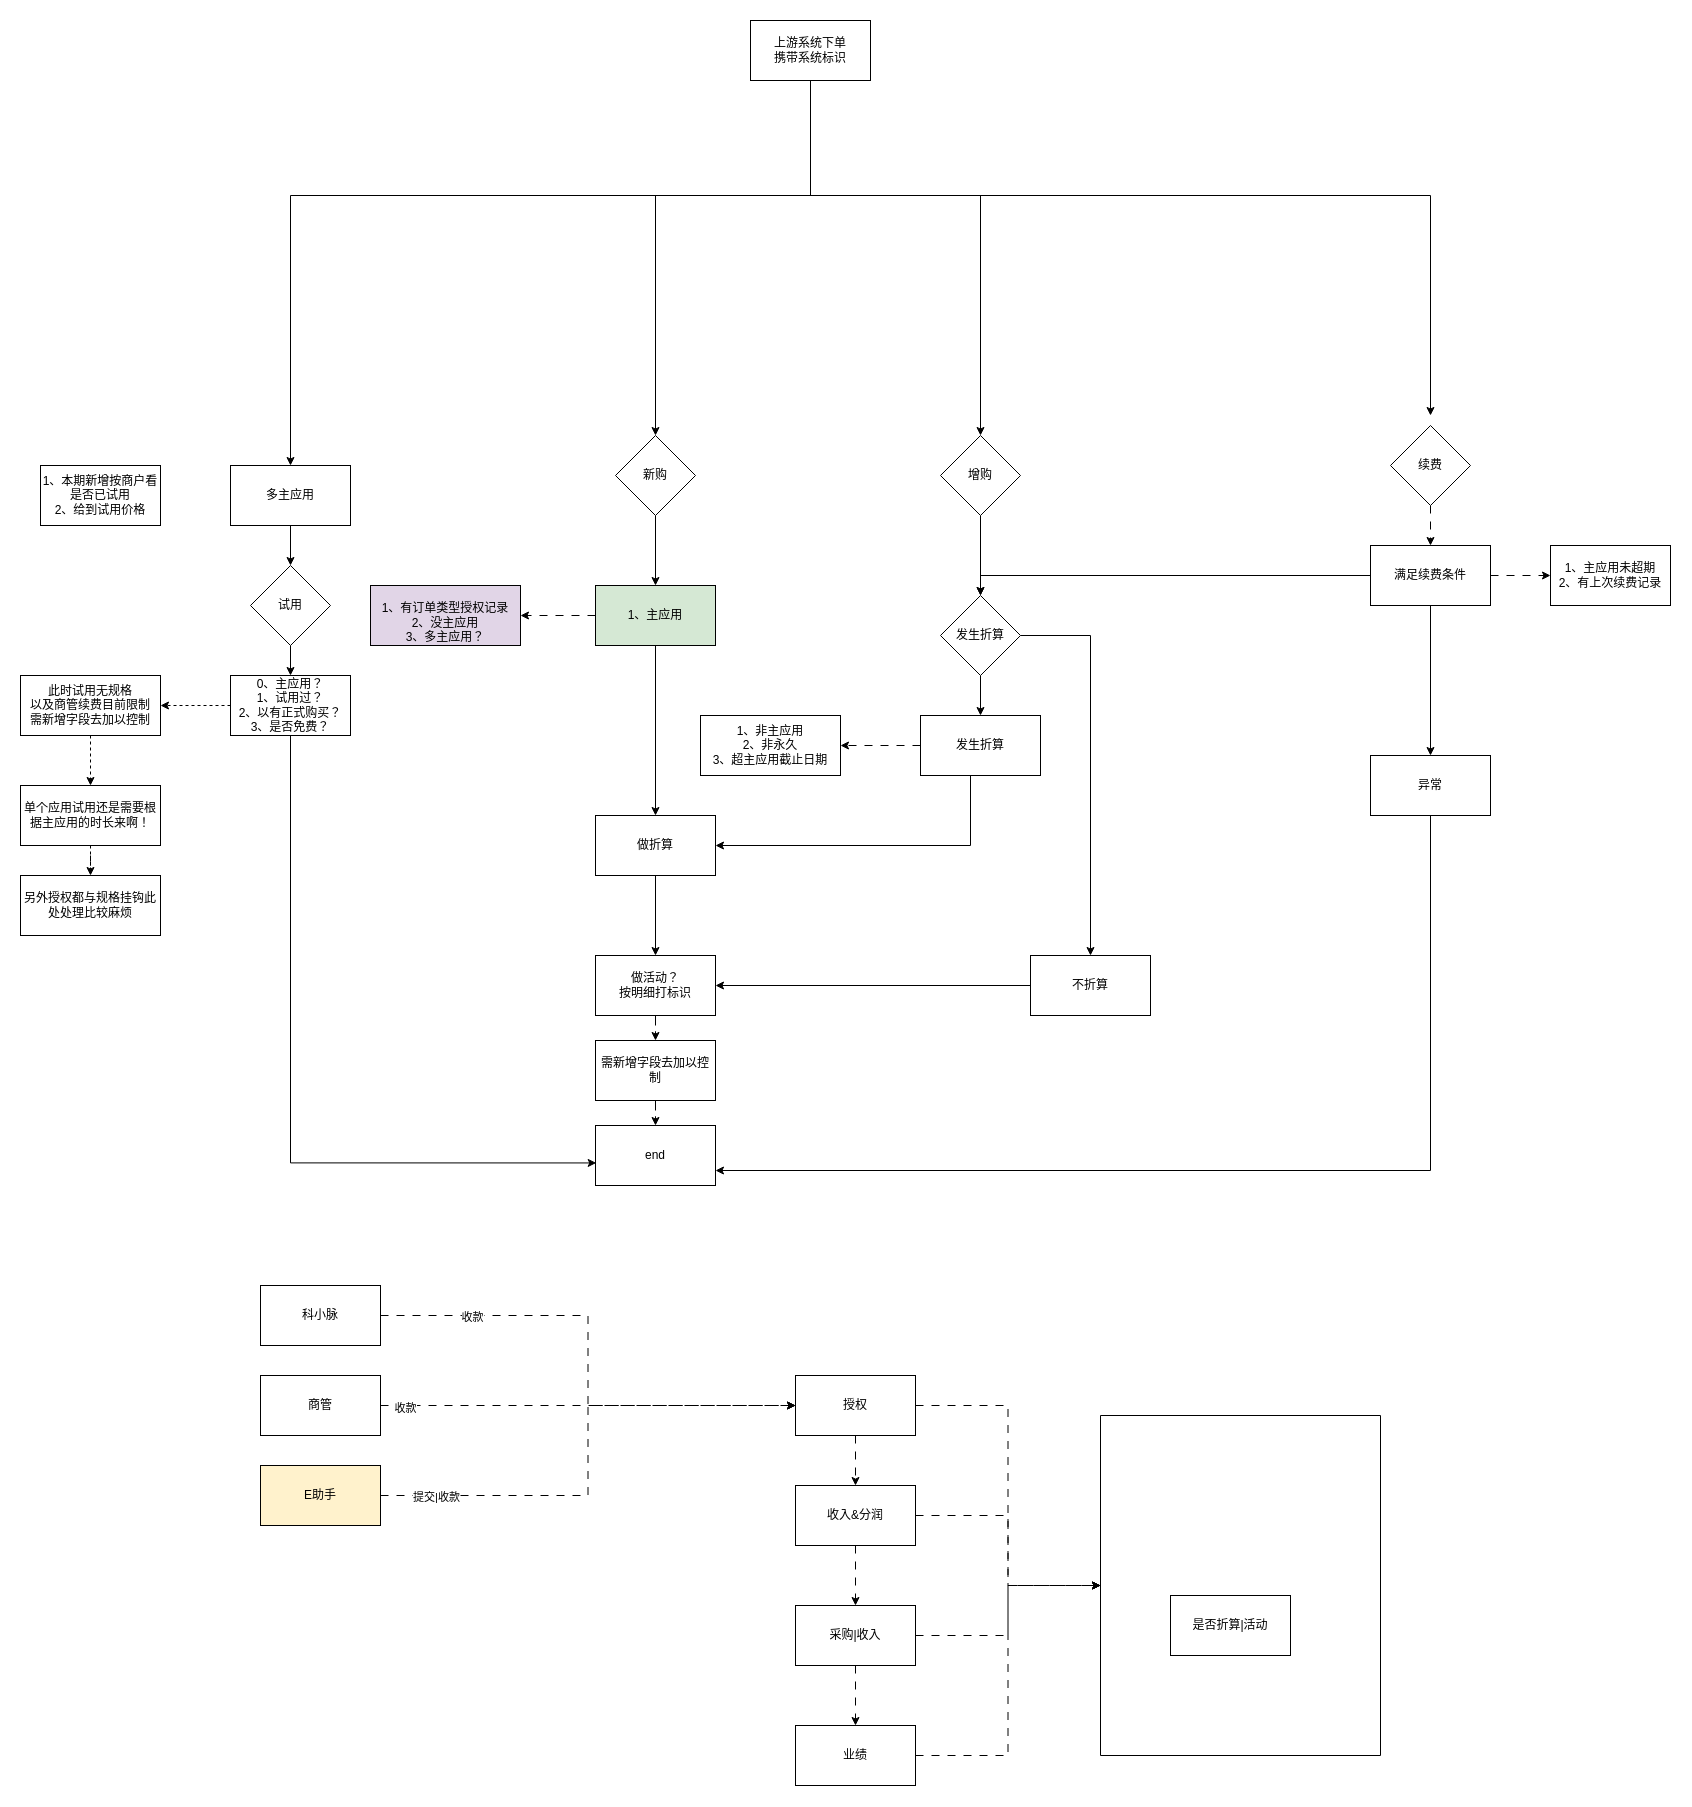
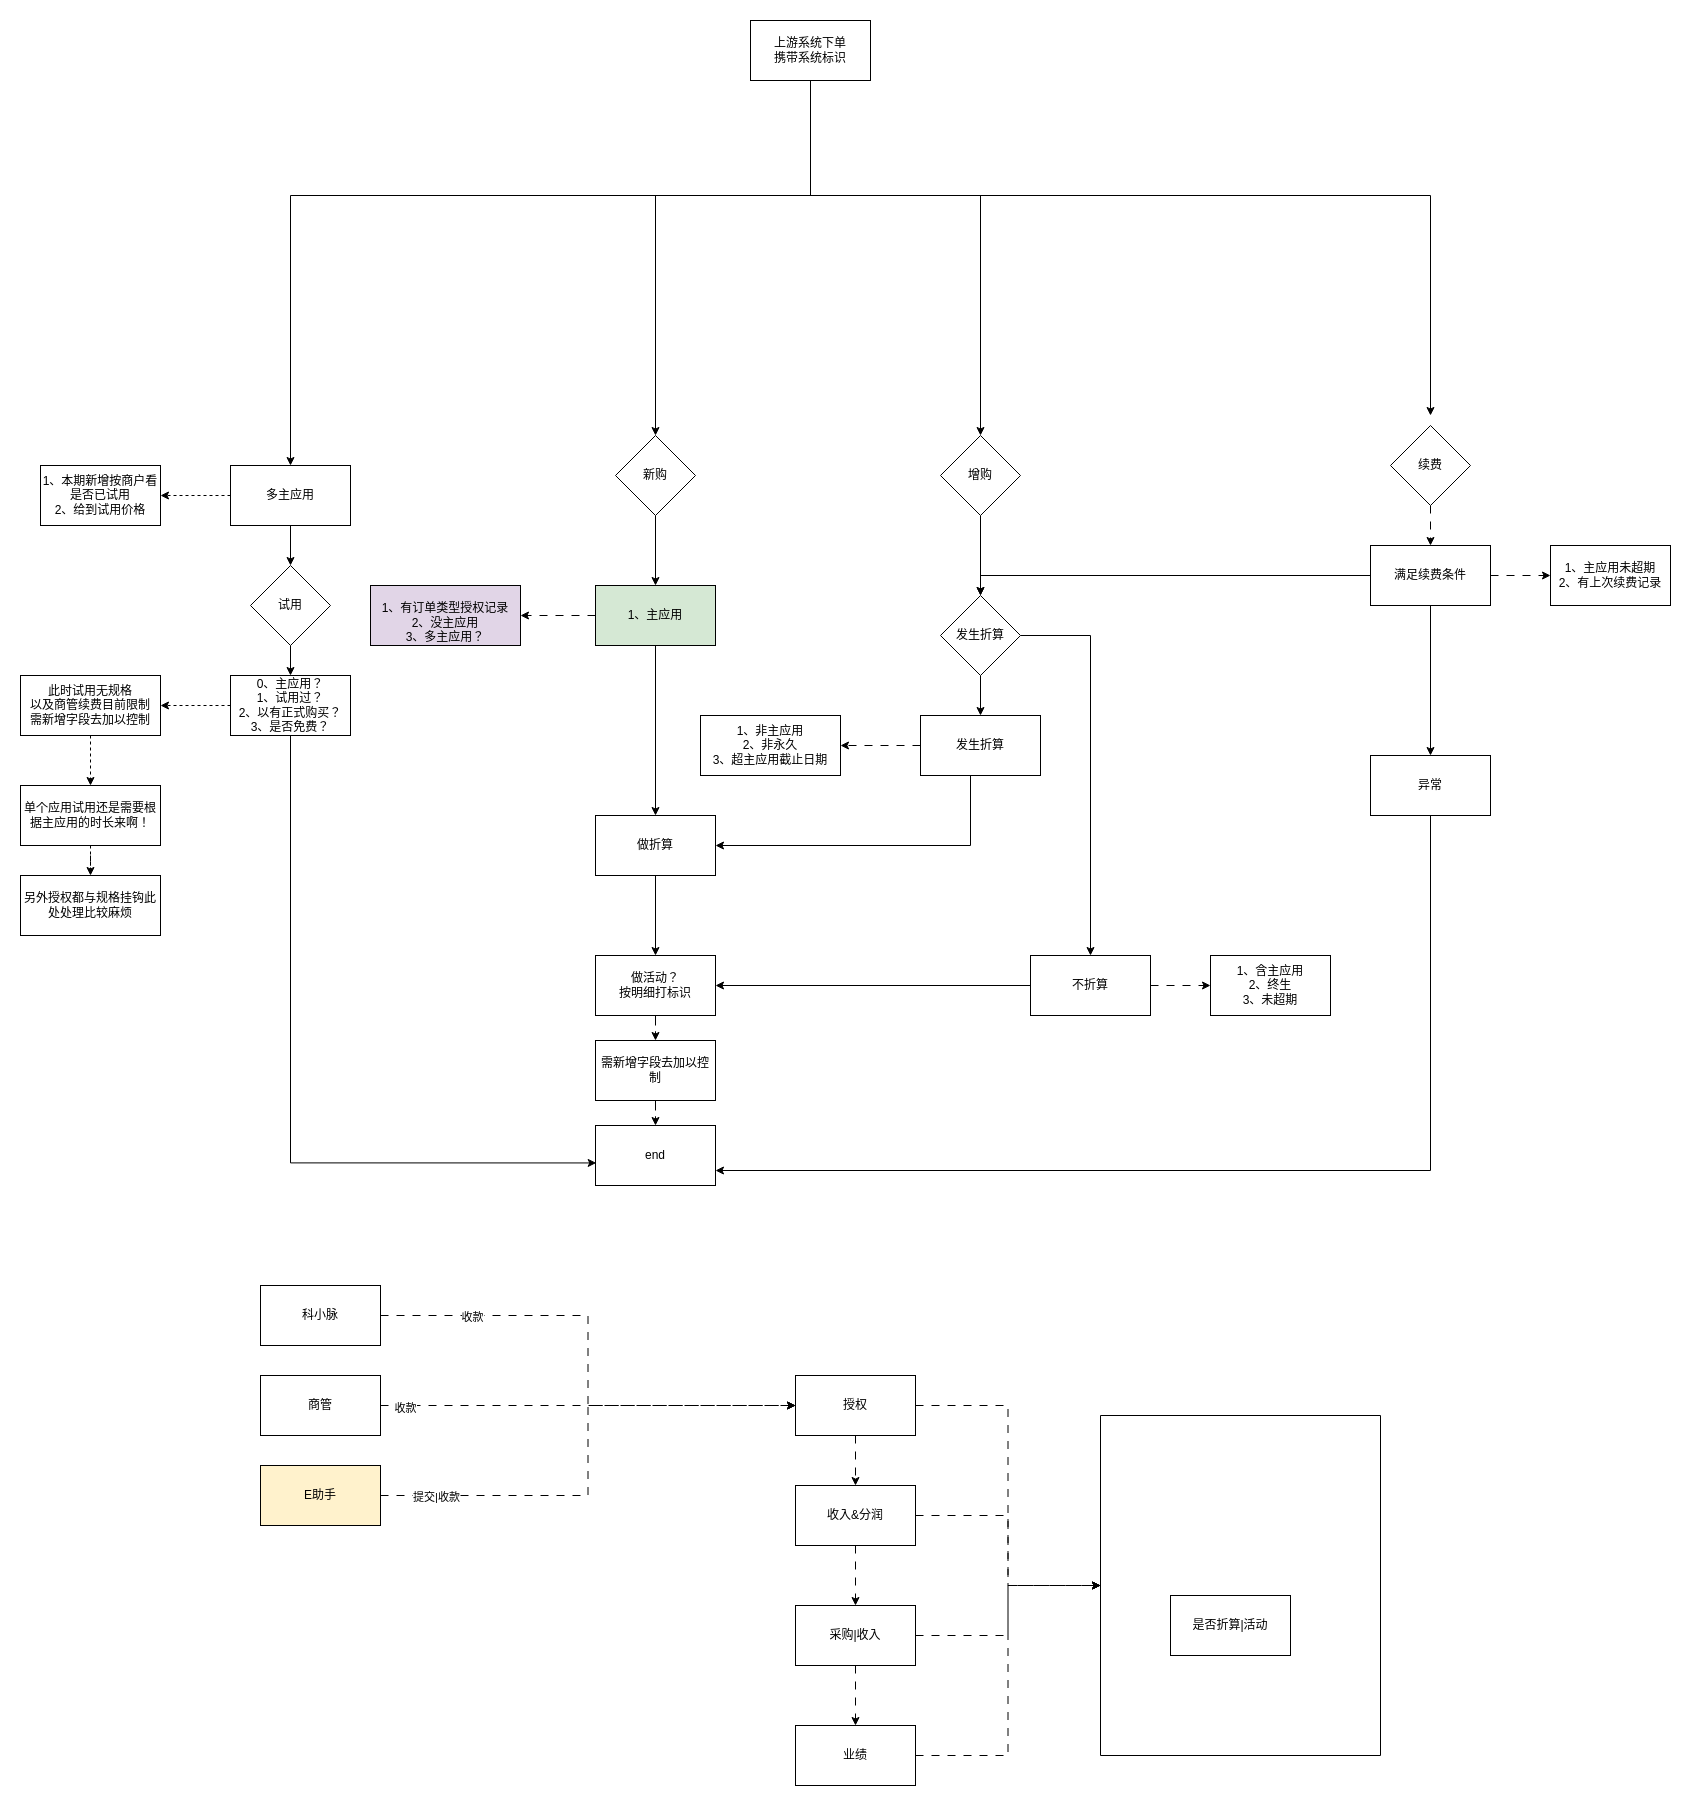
none -> (199, 496)
none -> (1175, 986)
none -> (1271, 986)
